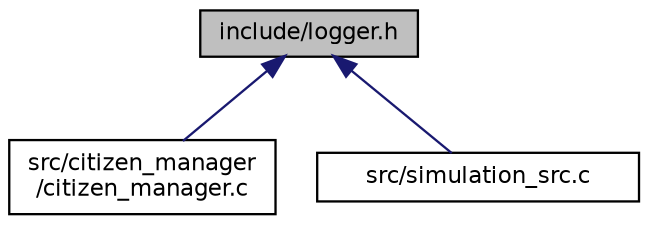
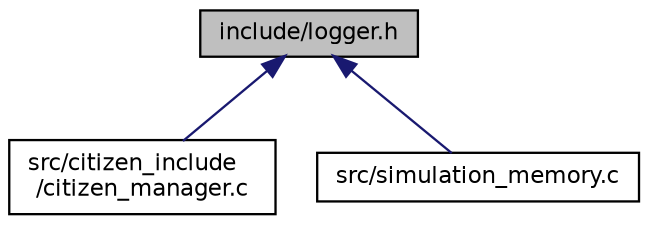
(142, 177) -> (142, 177)
(478, 177) -> (478, 177)
